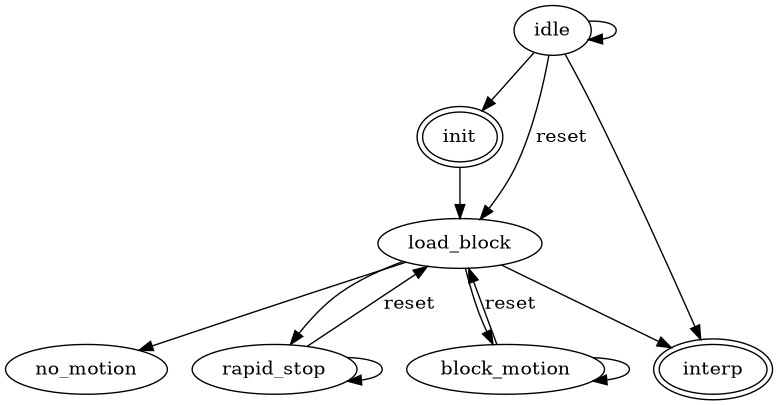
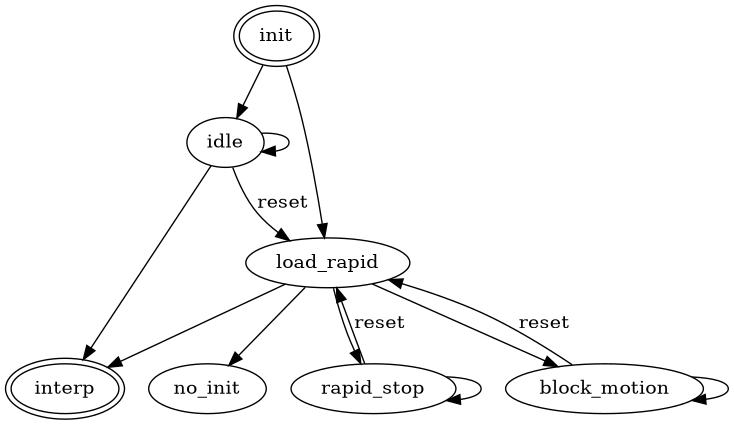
(513, 76) -> (253, 85)
(460, 243) -> (328, 263)
(86, 369) -> (208, 389)
